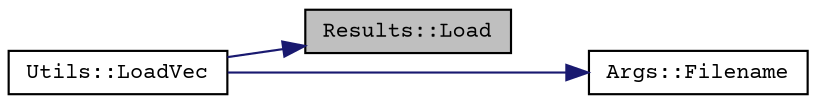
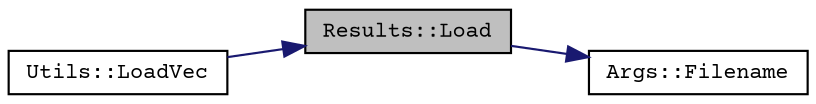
(397, 73) -> (539, 50)
